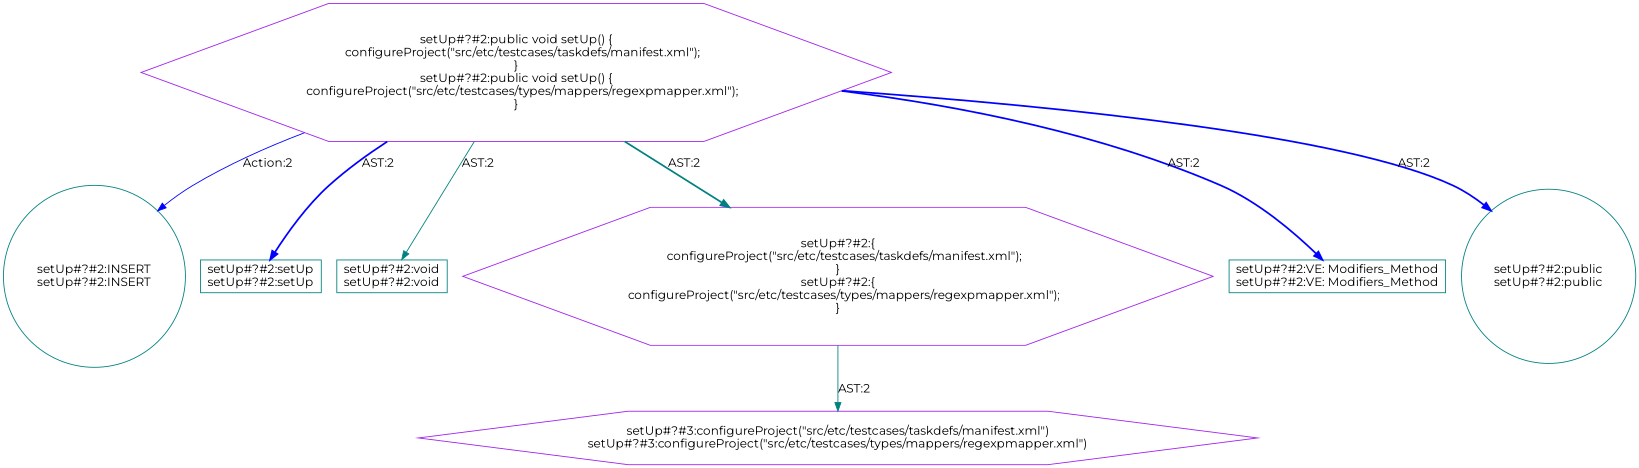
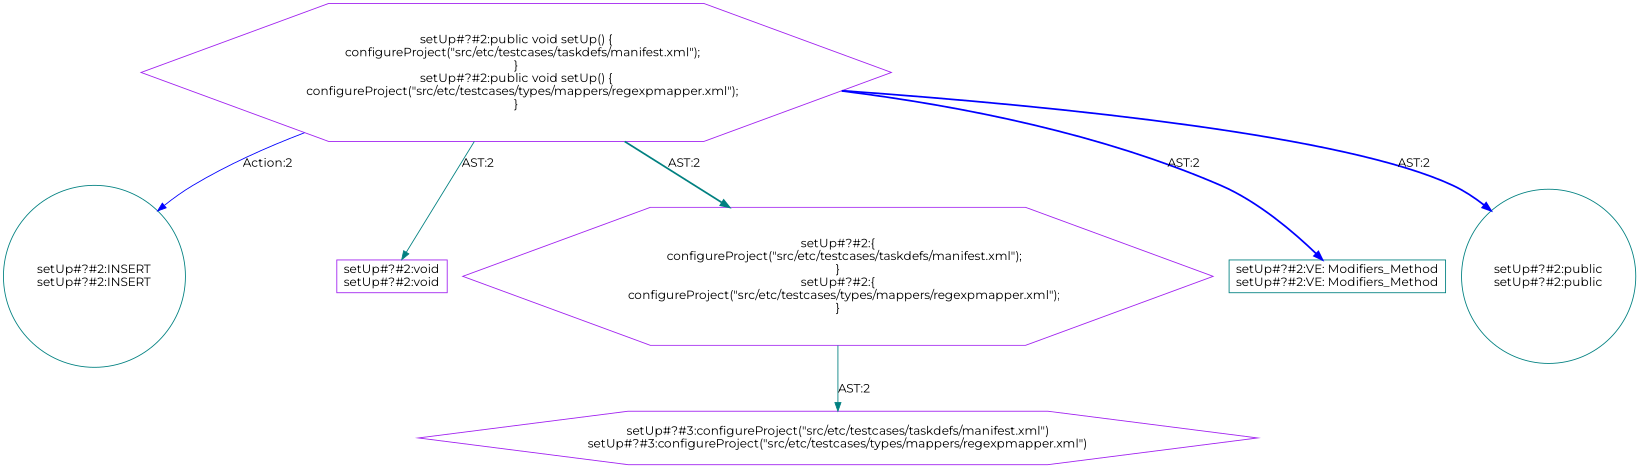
(261, 276) -> none
(392, 276) -> (392, 276)
